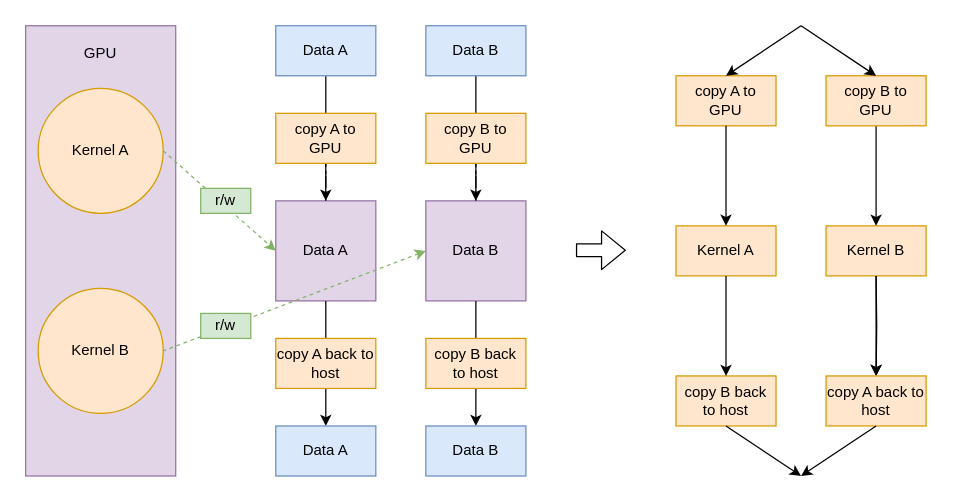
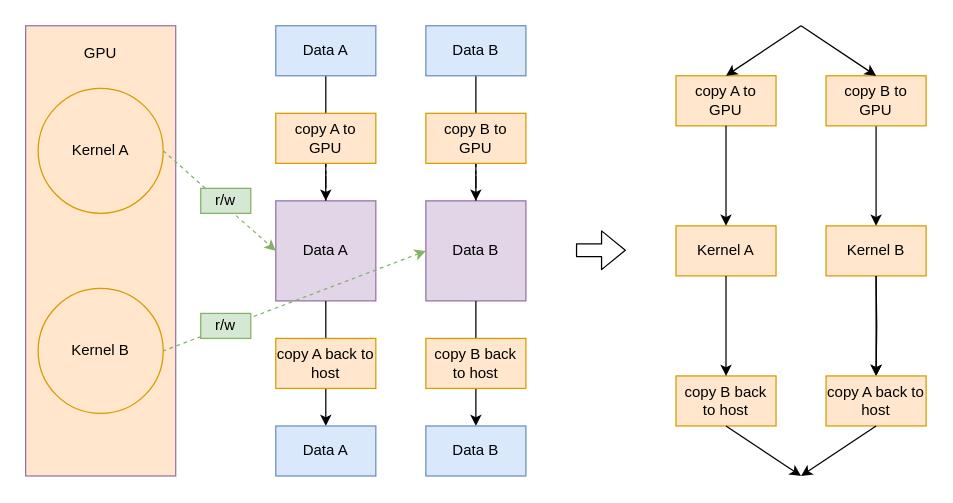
(101, 251) -> (101, 251)
